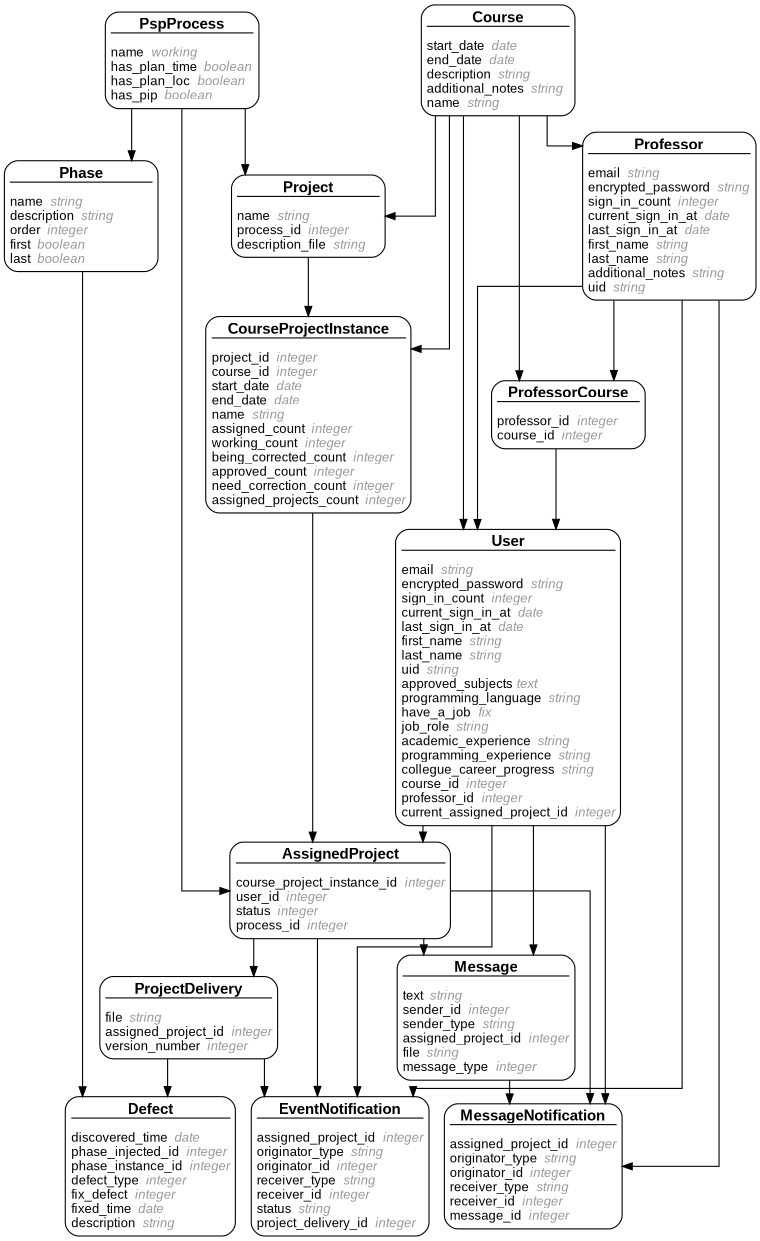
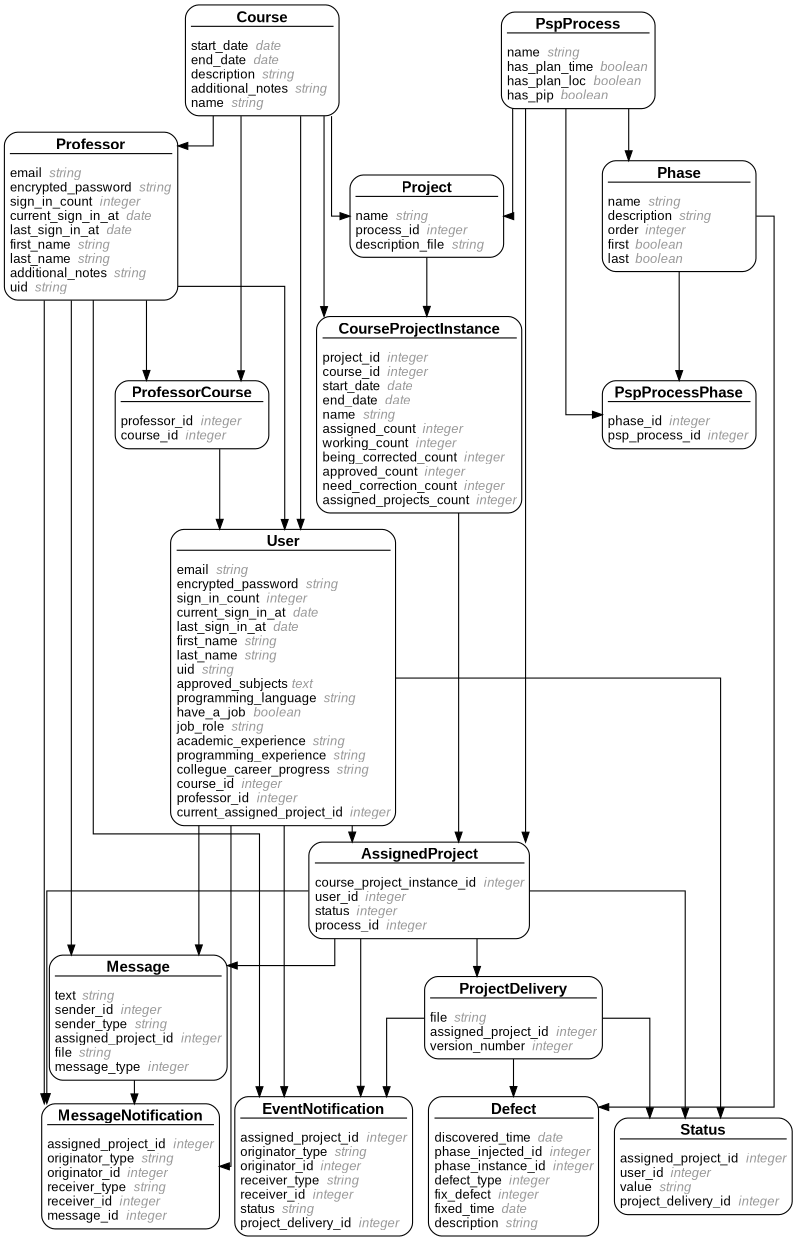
(173, 53) -> (562, 53)
none -> (679, 415)
none -> (71, 623)
(484, 713) -> (276, 713)
none -> (703, 1166)
